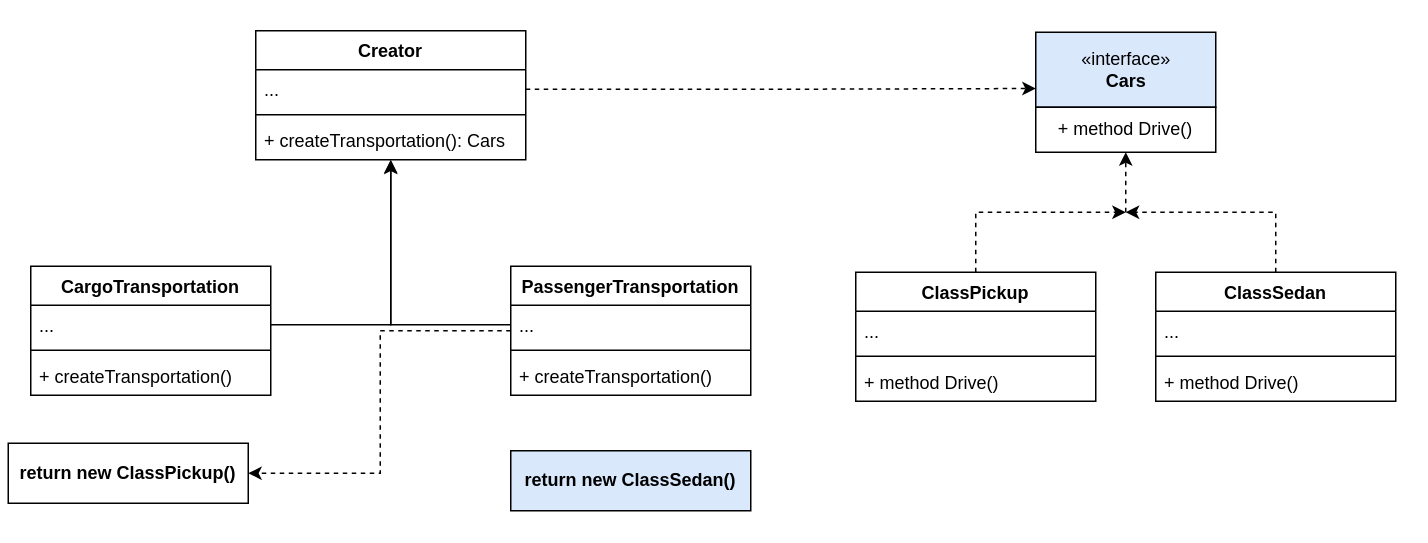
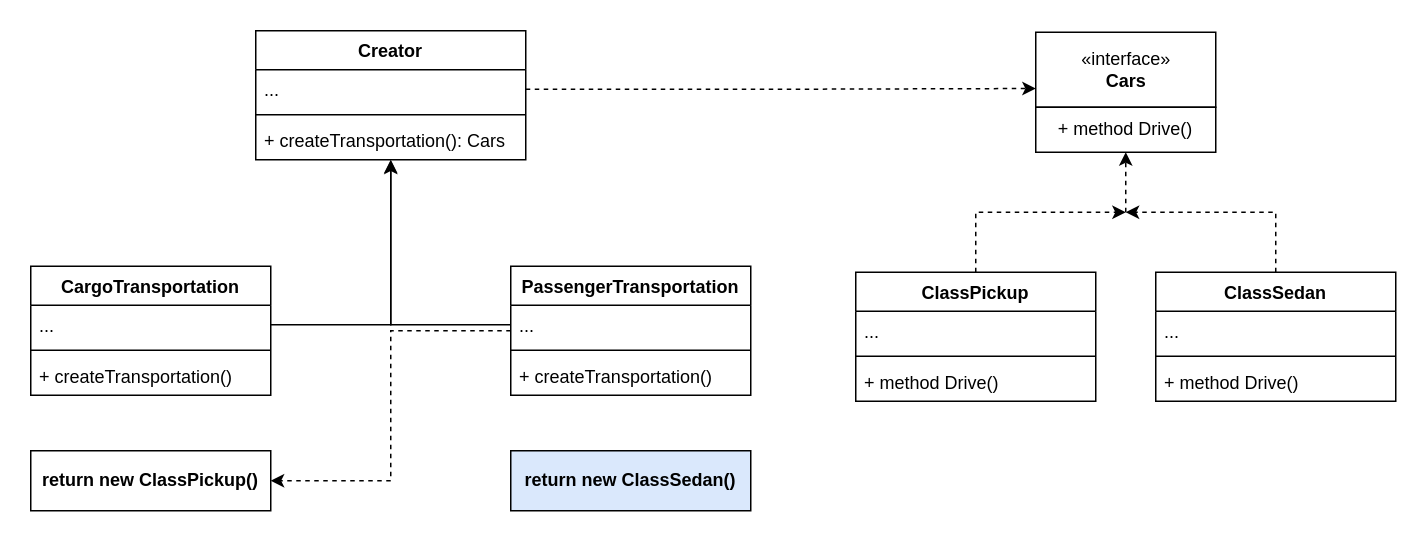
(1126, 70) -> (1126, 70)
(128, 473) -> (151, 481)
